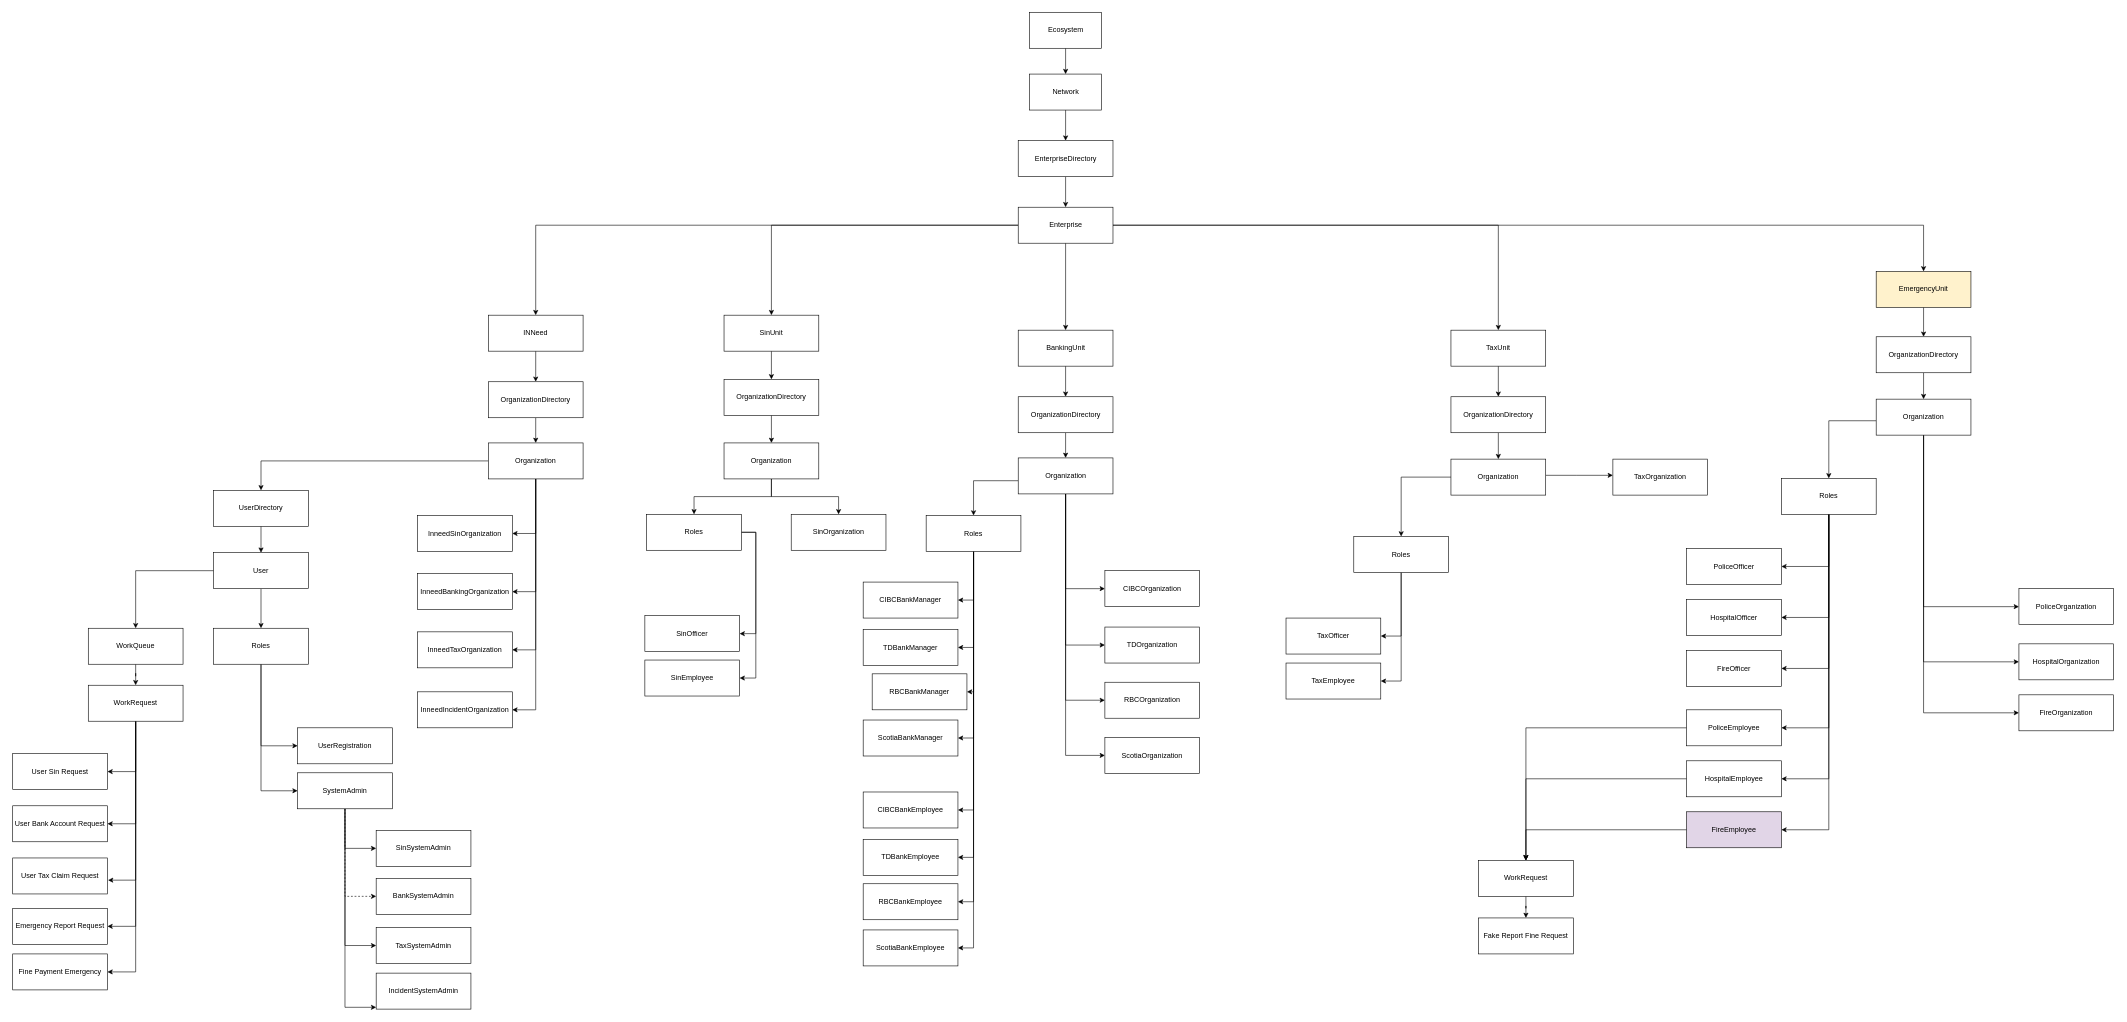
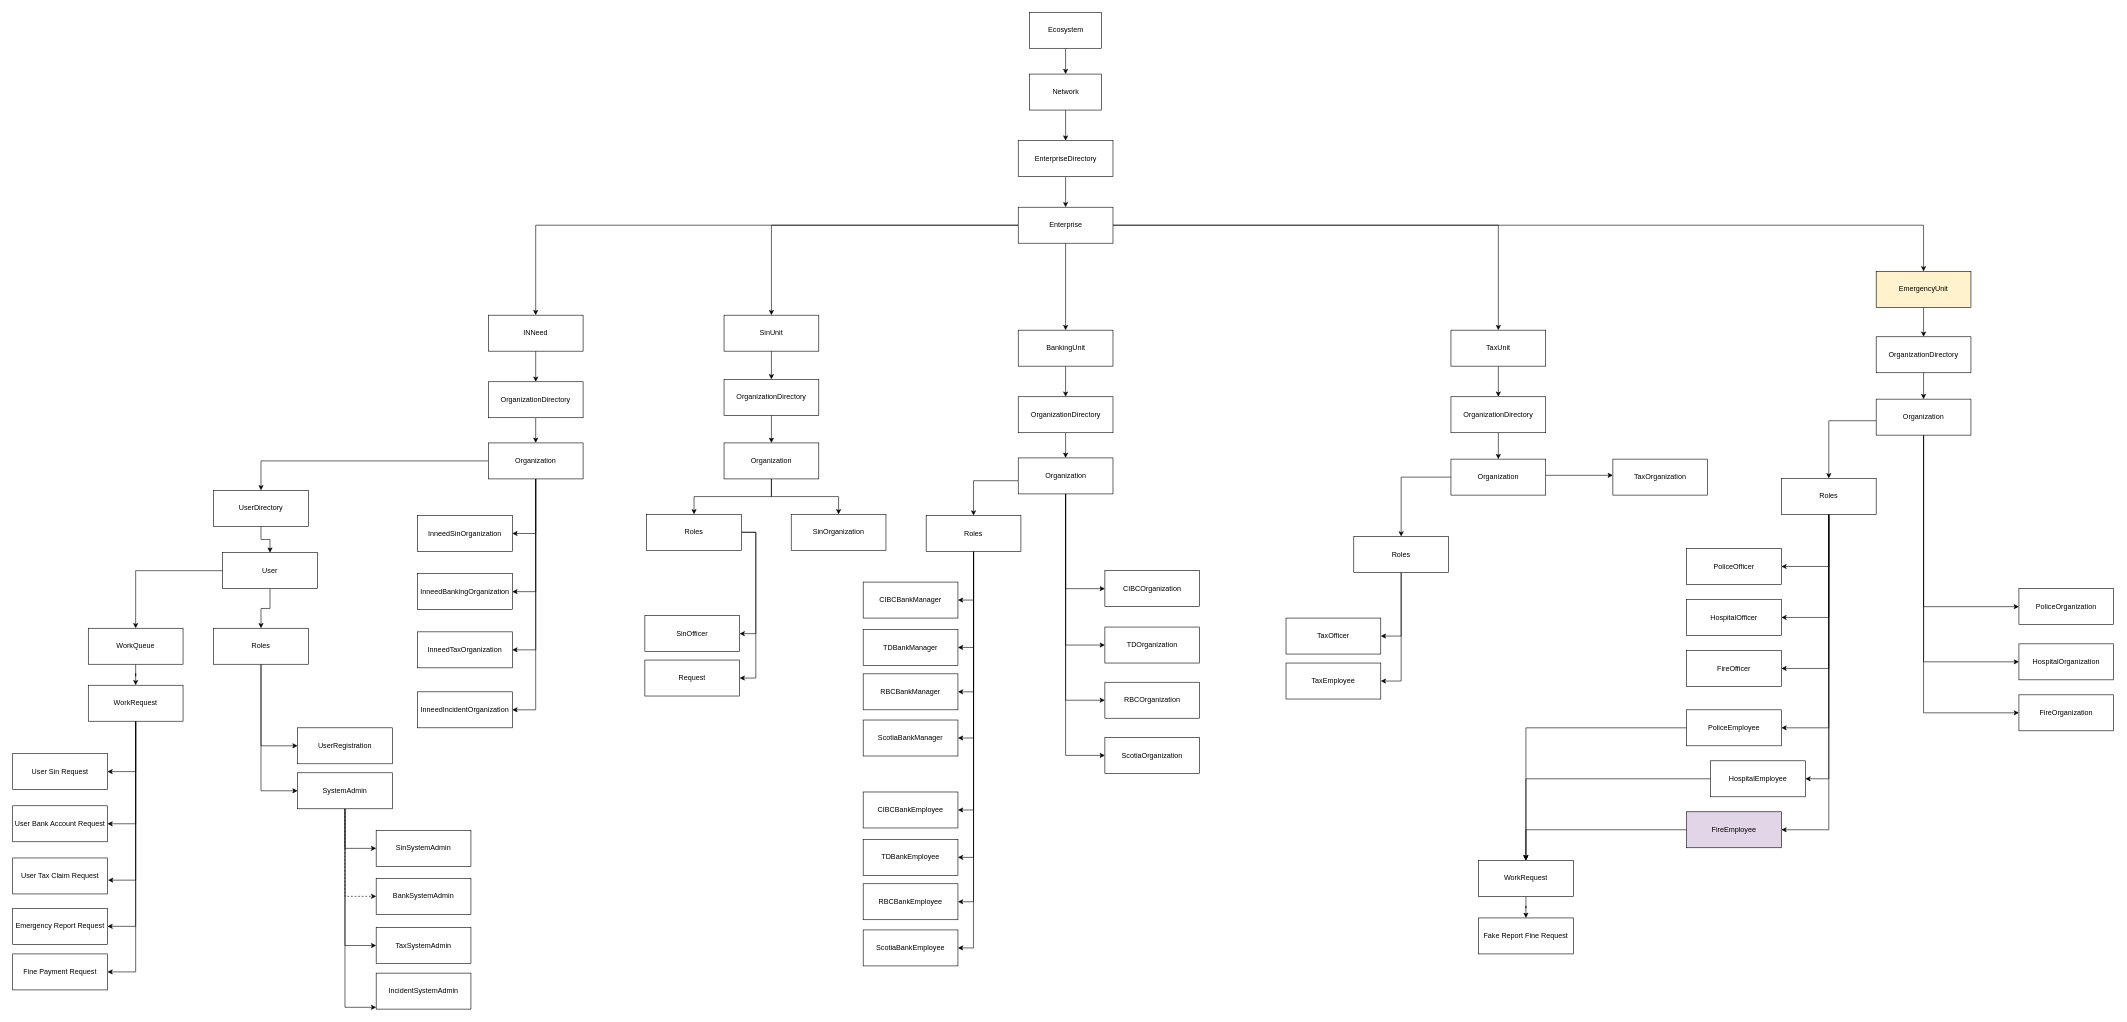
(261, 571) -> (270, 571)
(692, 678) -> (692, 678)
(920, 692) -> (911, 692)
(1734, 779) -> (1758, 779)
(60, 972) -> (60, 972)
